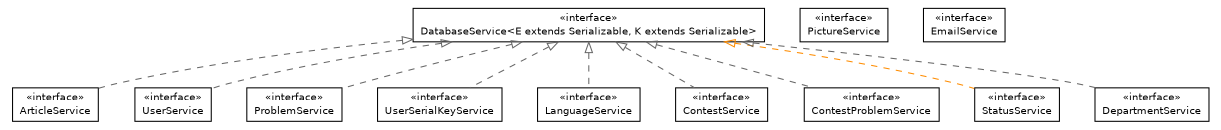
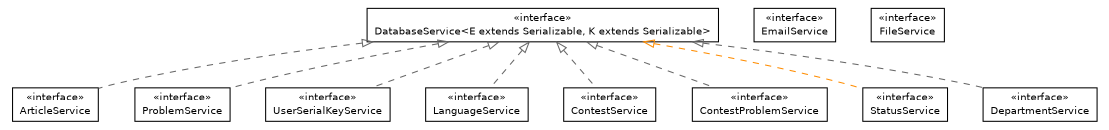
(844, 25) -> none
none -> (908, 25)
(173, 105) -> none
